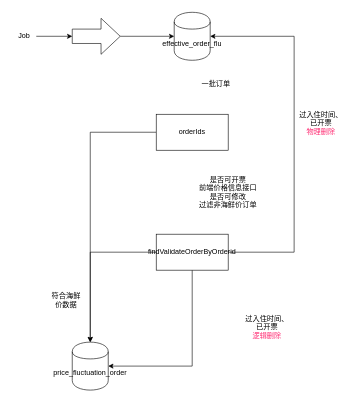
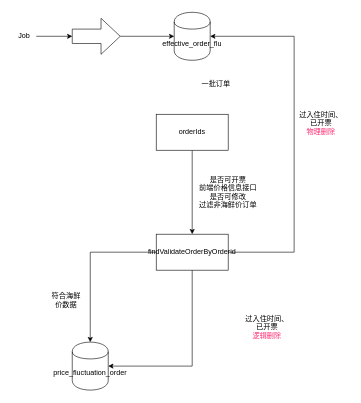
(90, 158) -> (192, 228)
